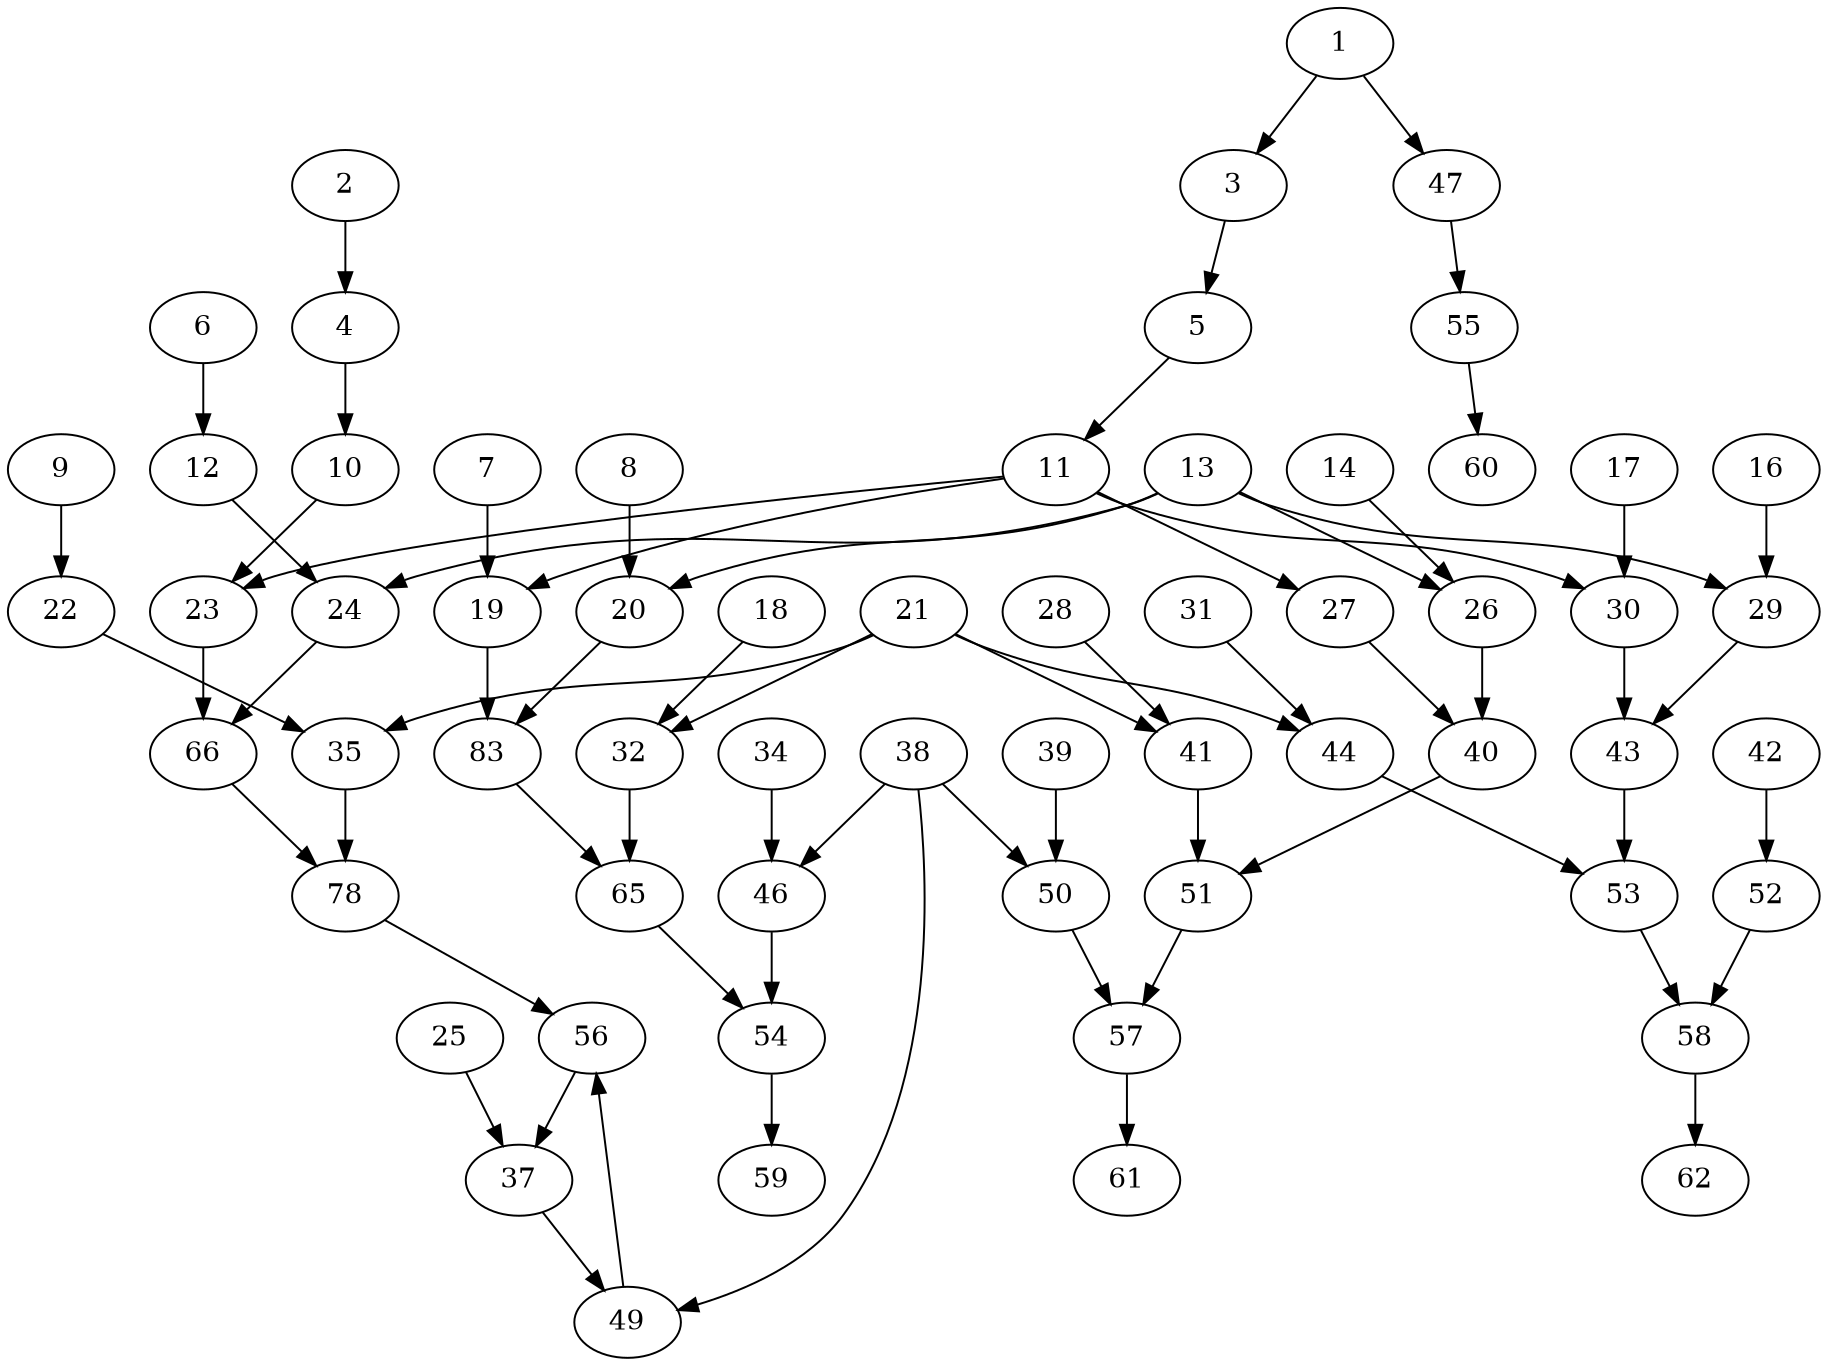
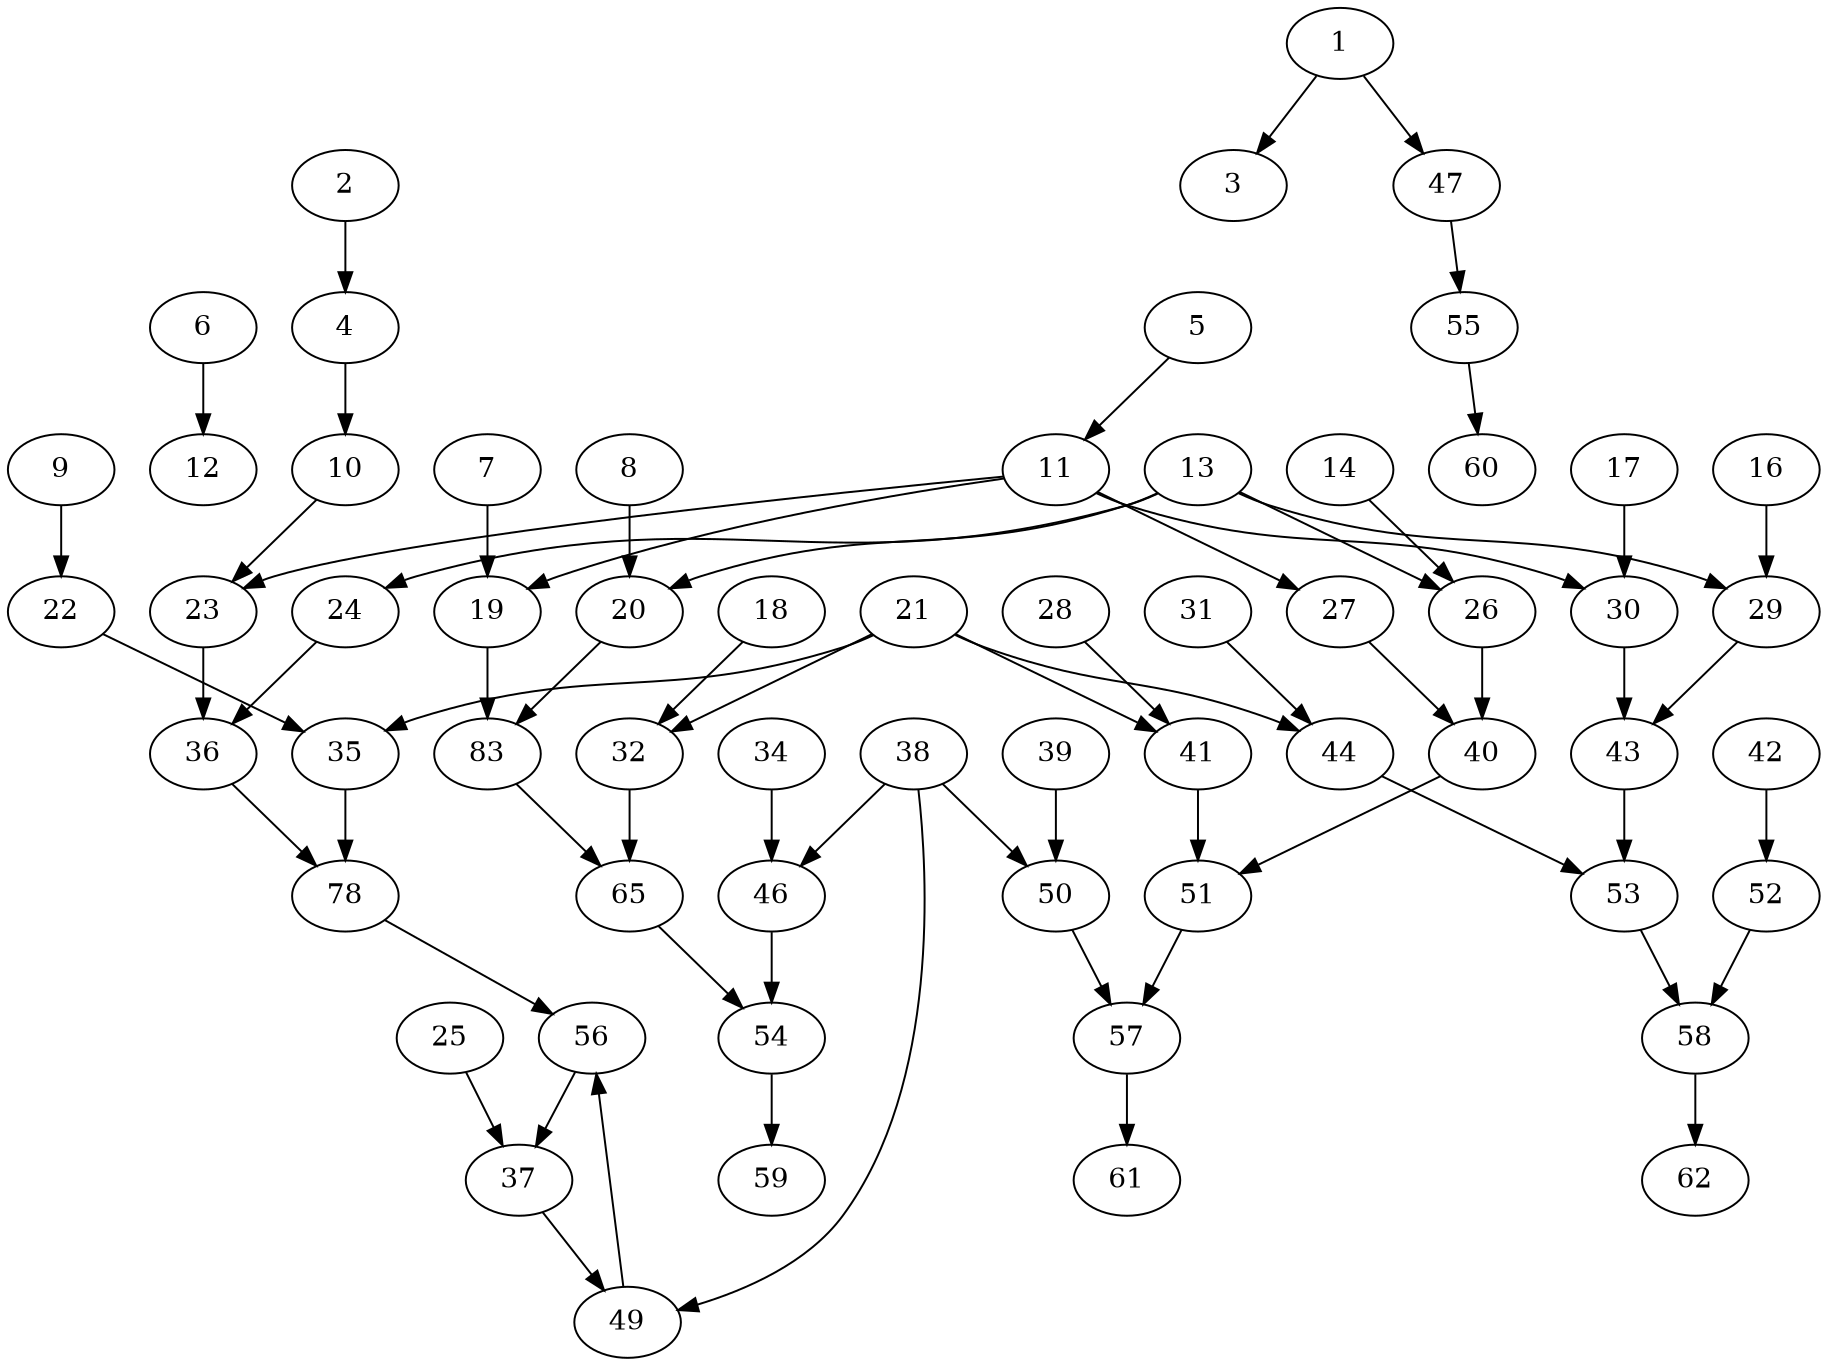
(1218, 247) -> none
(265, 532) -> none
(203, 754) -> (203, 754)
